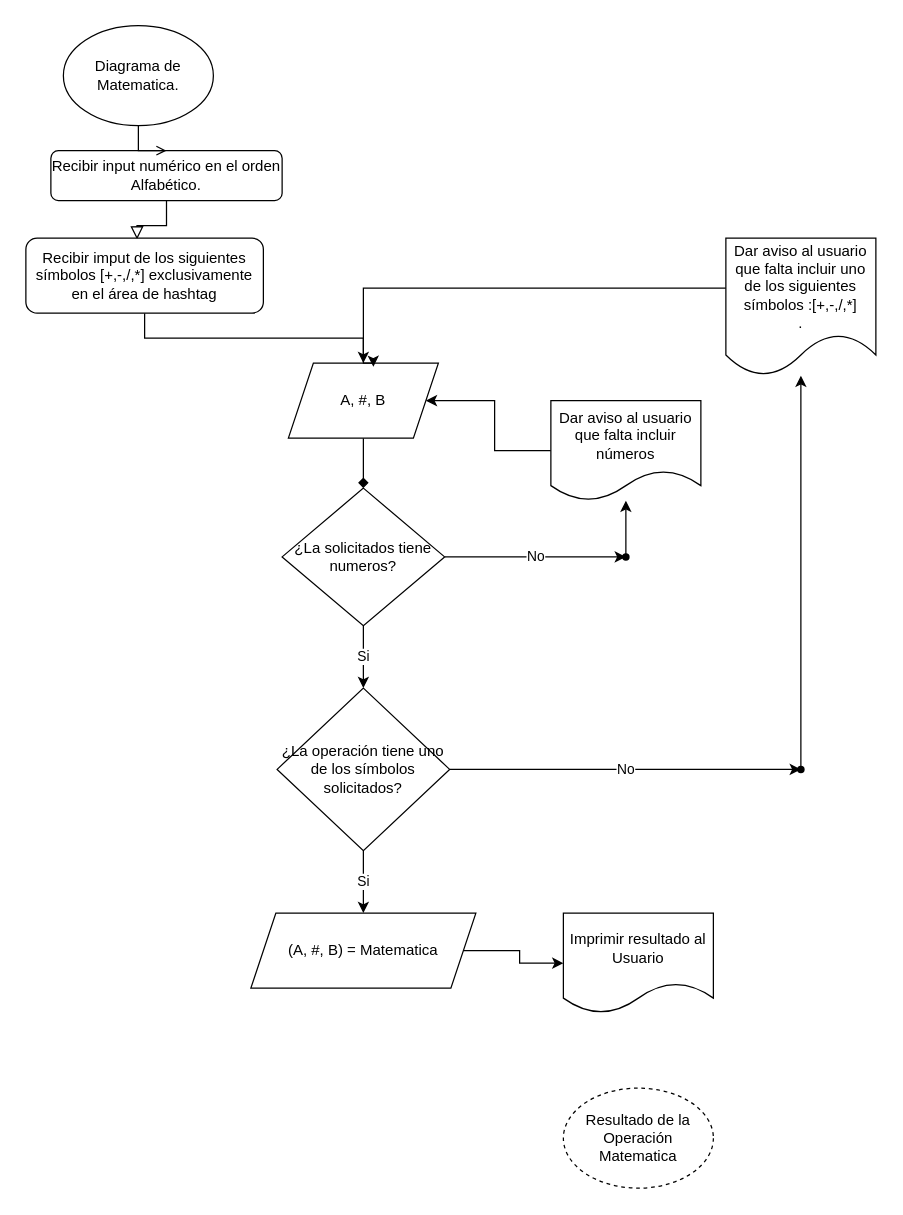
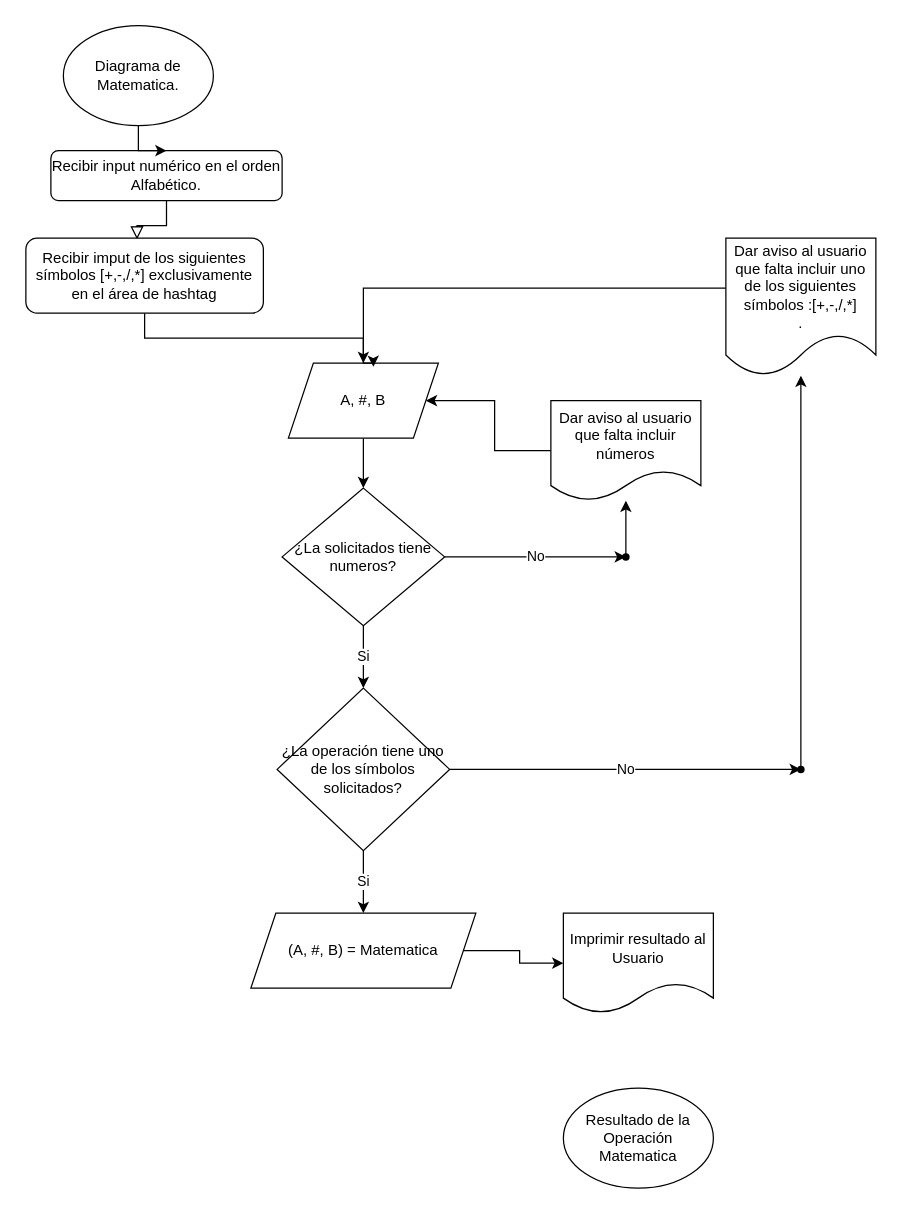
(158, 151) -> (156, 151)
(363, 477) -> (363, 478)
(638, 1138) -> (638, 1138)
